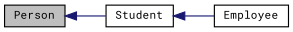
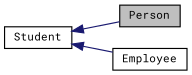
(91, 16) -> (101, 25)
